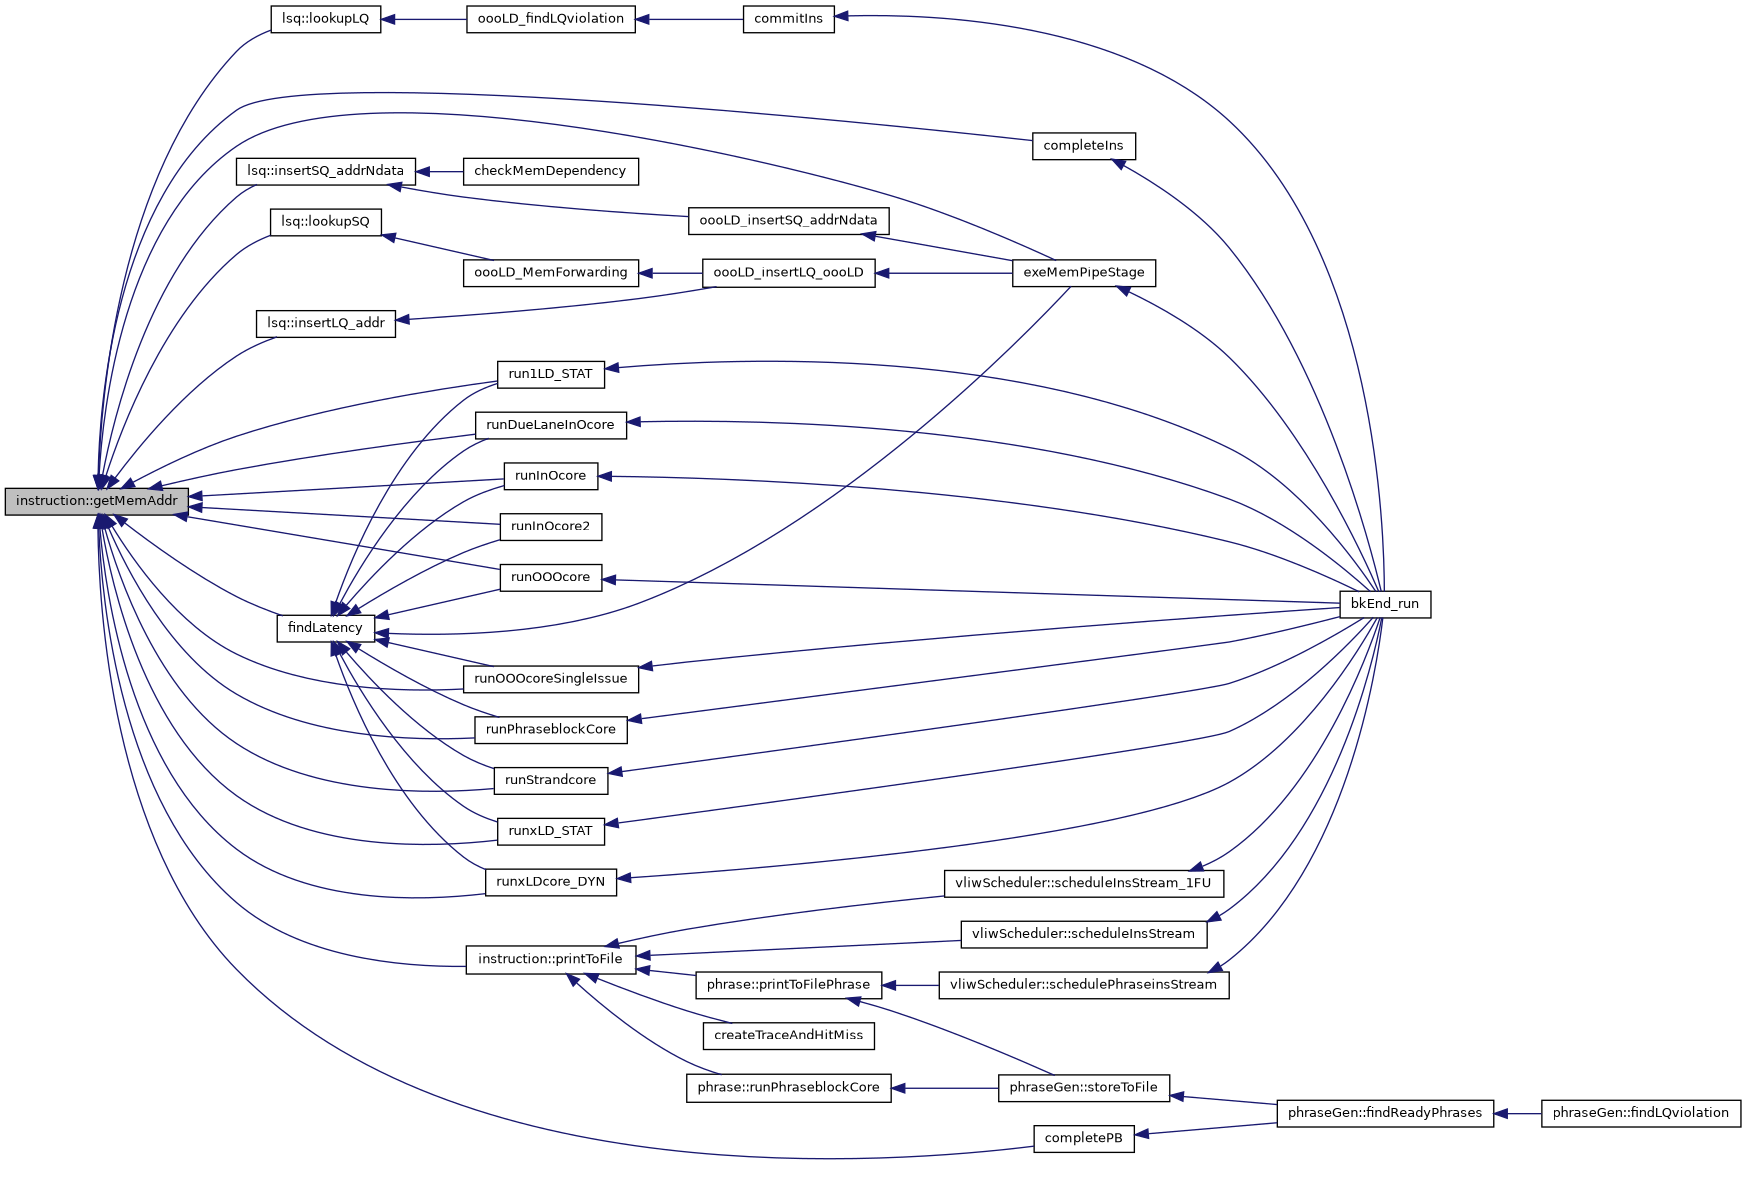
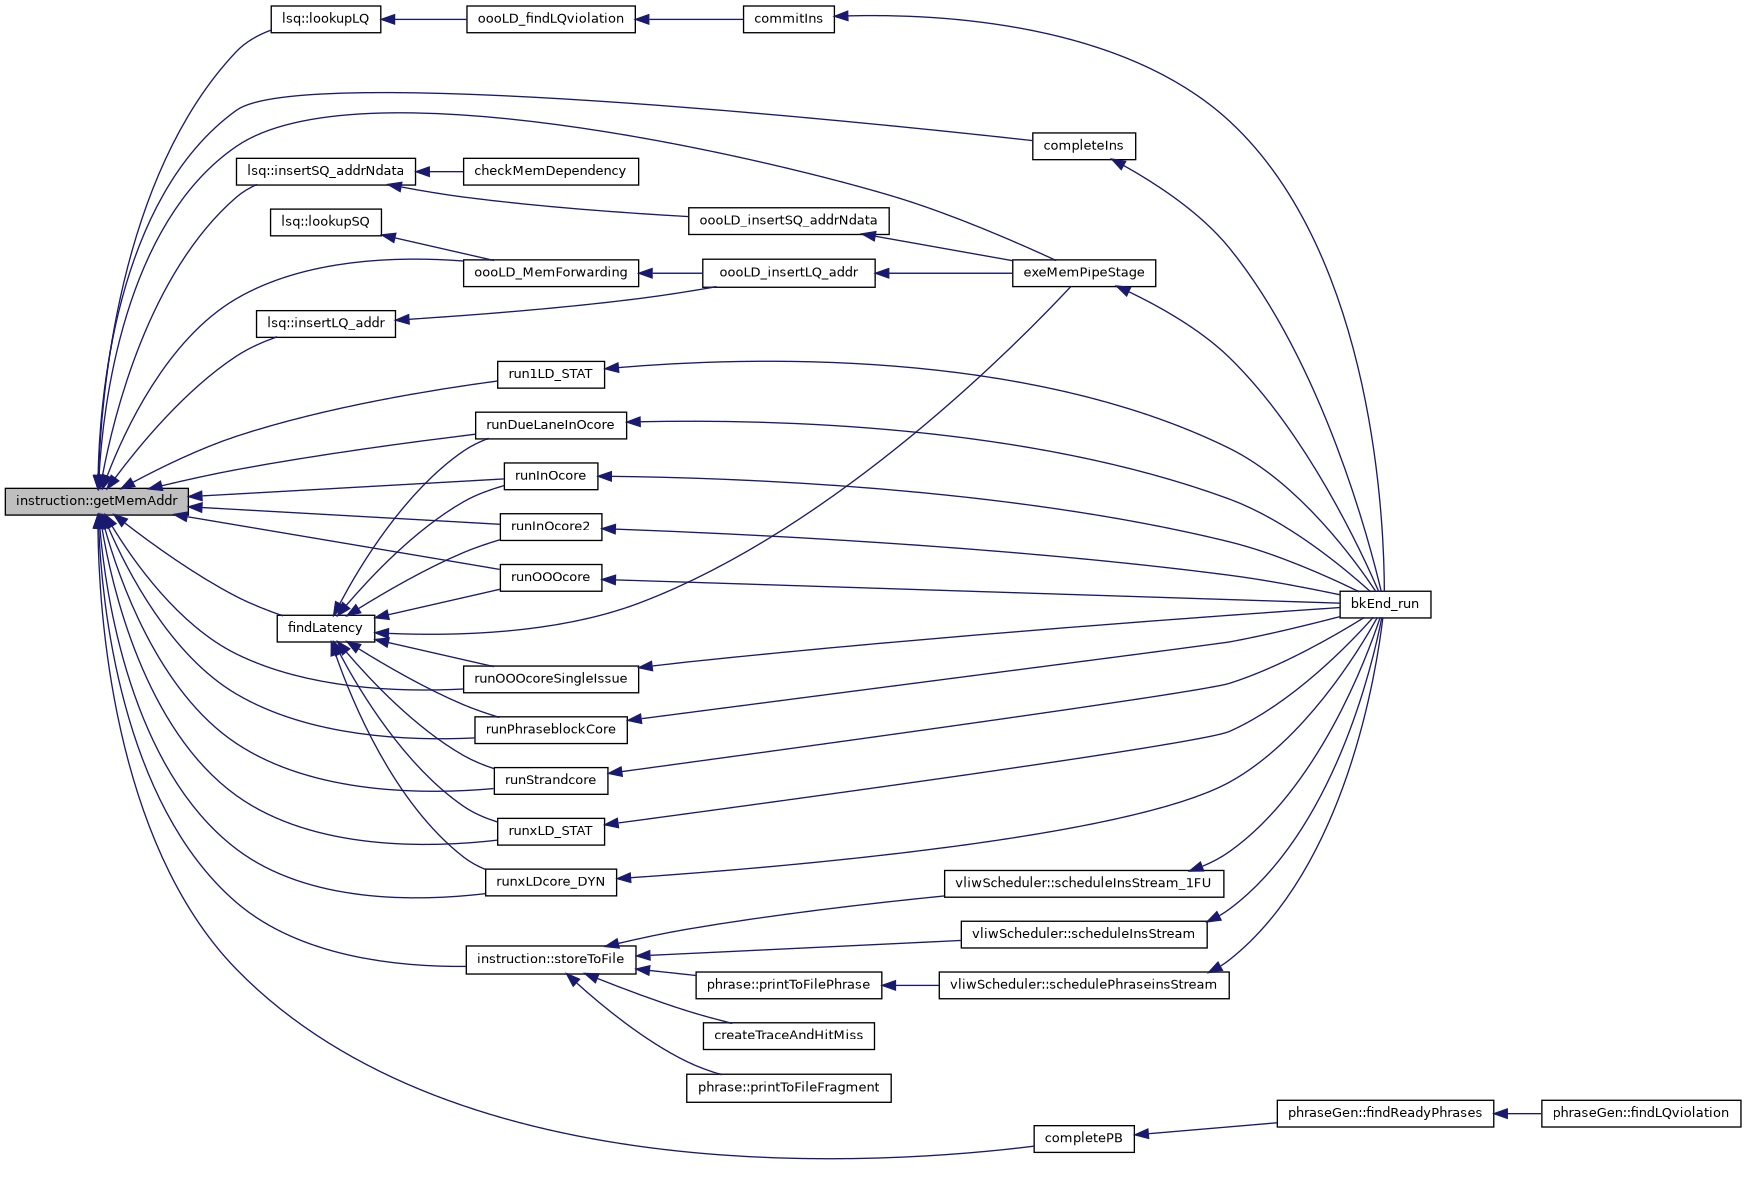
(789, 273) -> (789, 273)
(167, 340) -> (241, 296)
(396, 476) -> none
none -> (979, 550)
(551, 960) -> (551, 960)
(789, 1088) -> (789, 1088)
(1084, 1088) -> none
